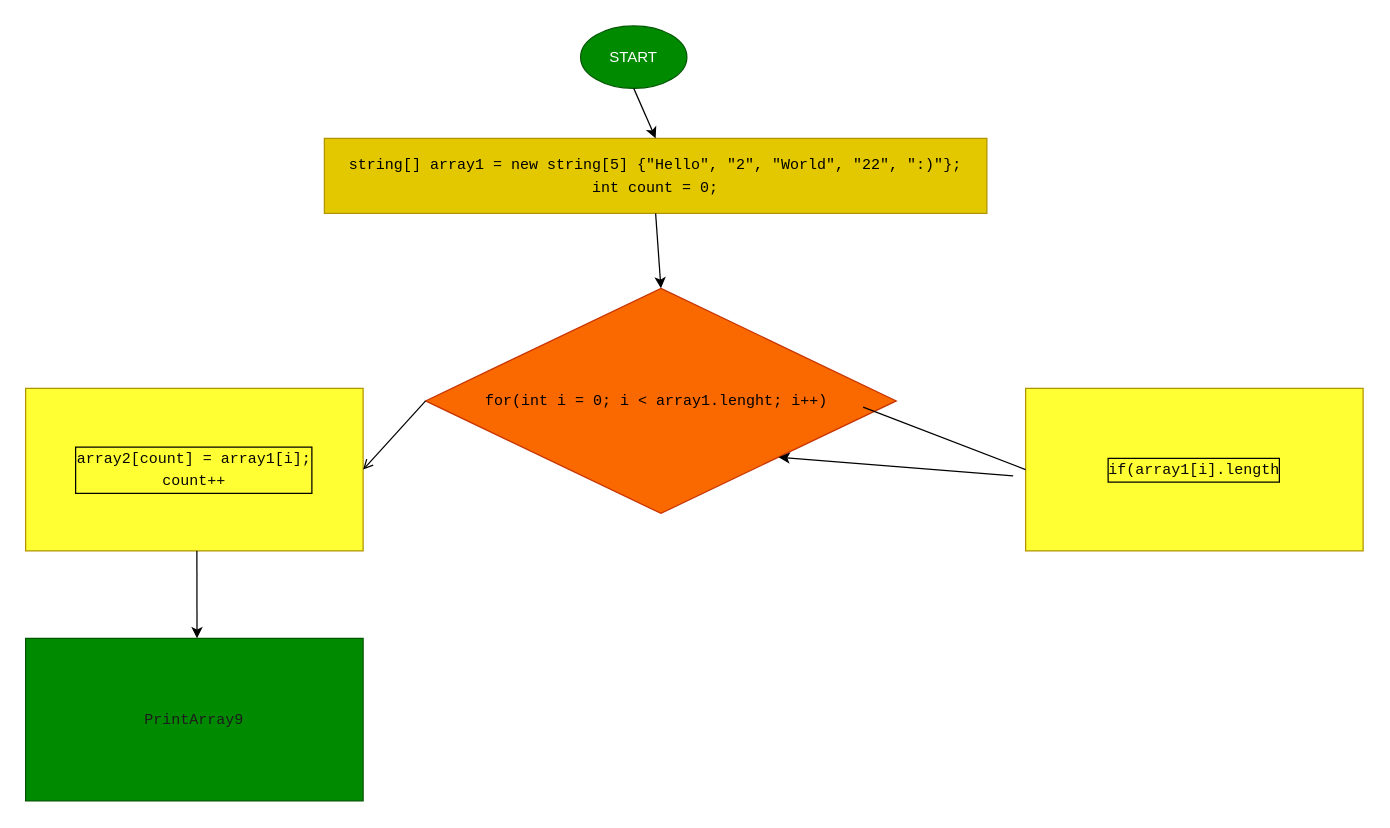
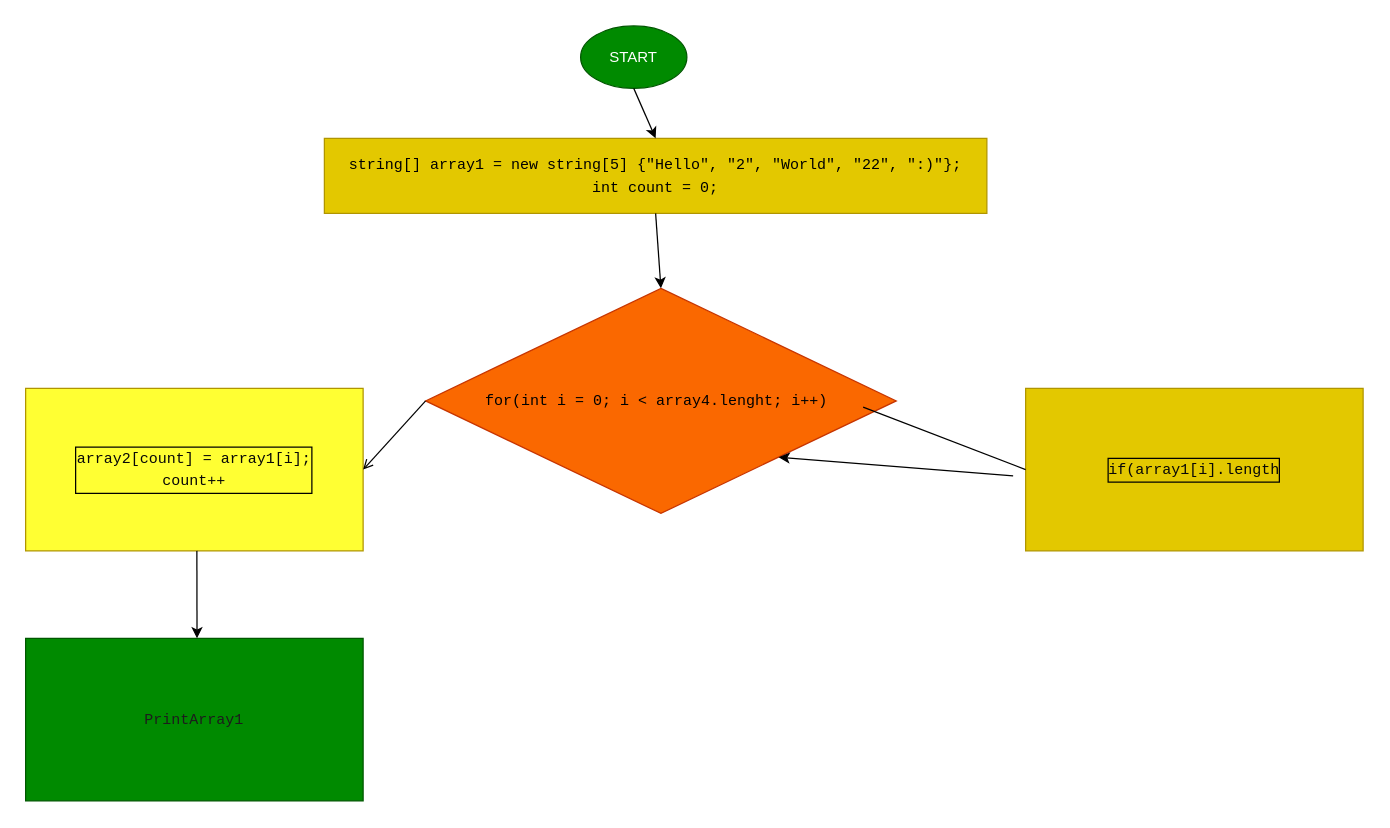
(661, 401) -> (661, 401)
(1194, 469) -> (1194, 469)
(194, 719) -> (194, 719)
